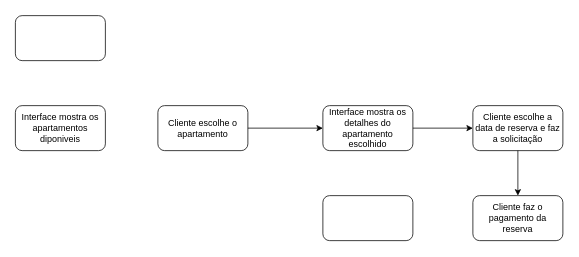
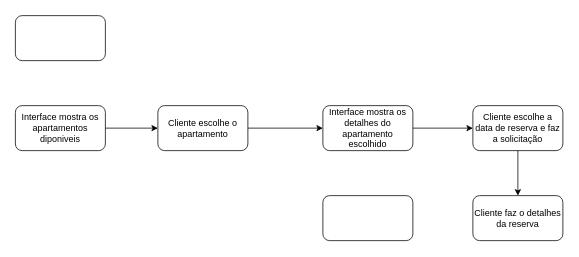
none -> (151, 128)
(518, 218) -> (518, 218)
